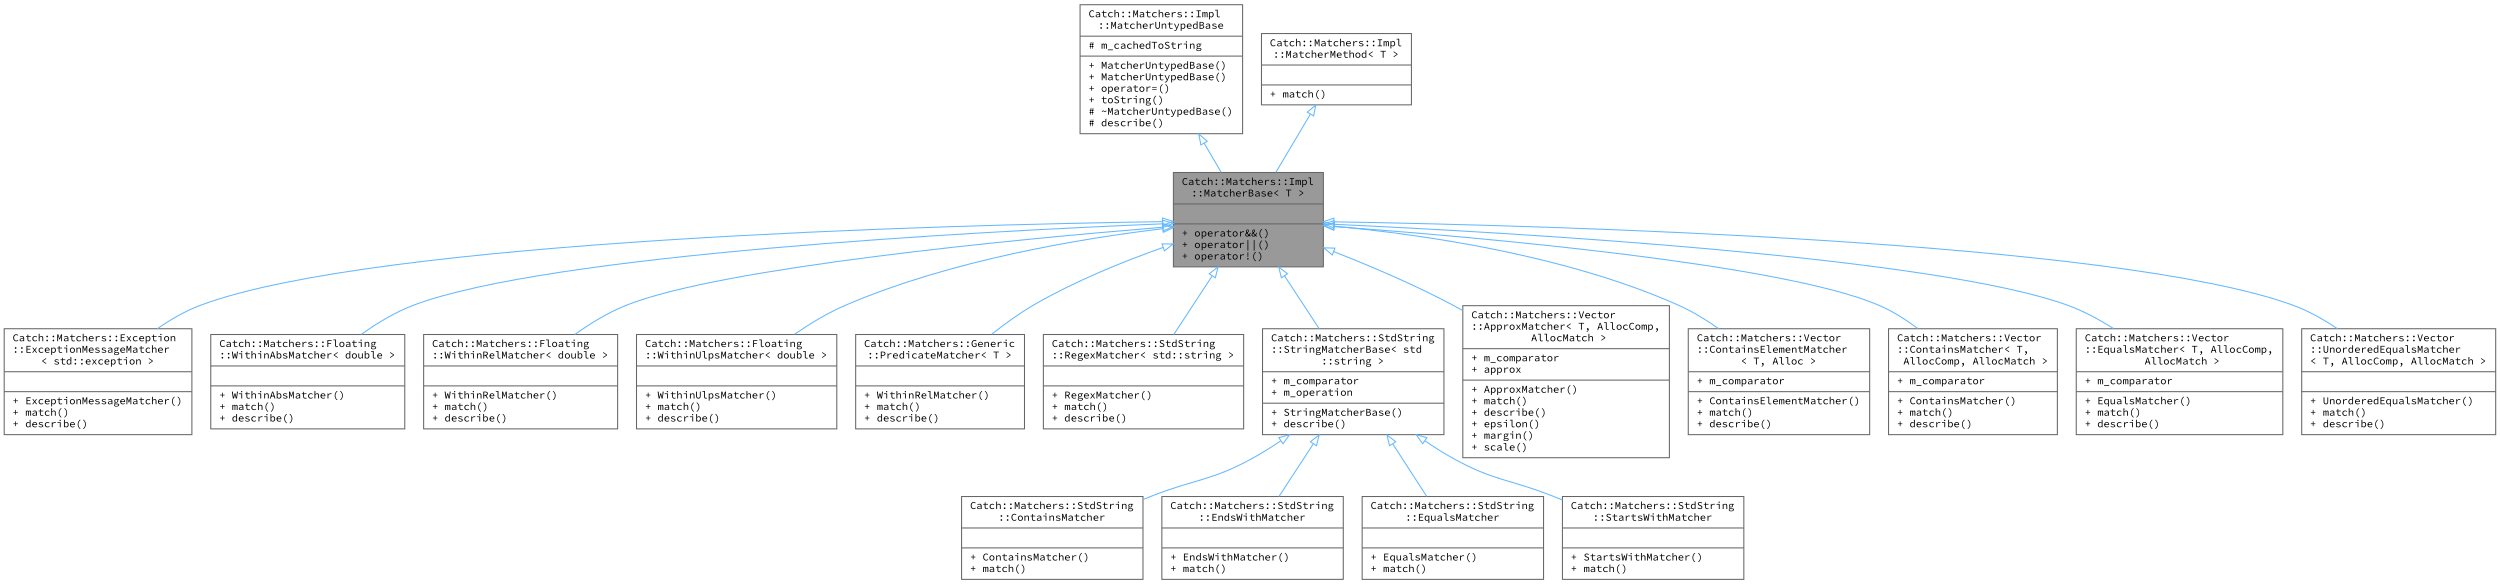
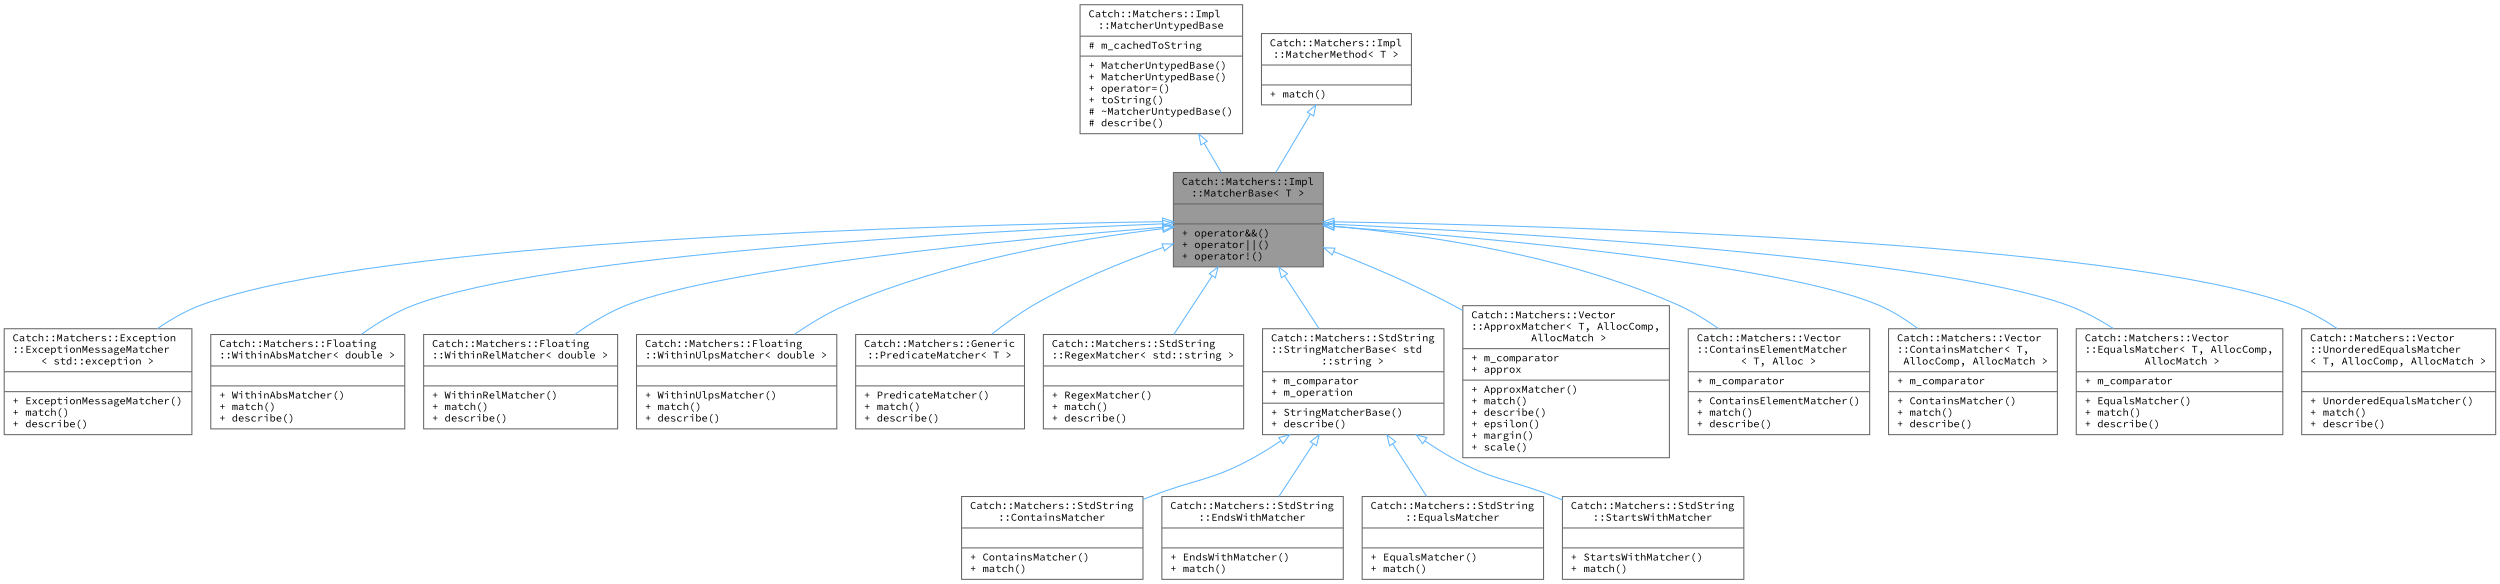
(927, 395) -> (927, 395)
